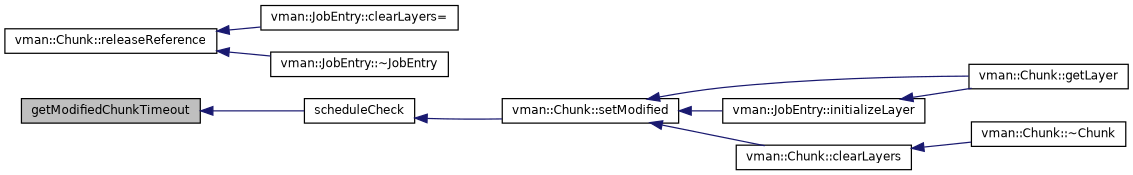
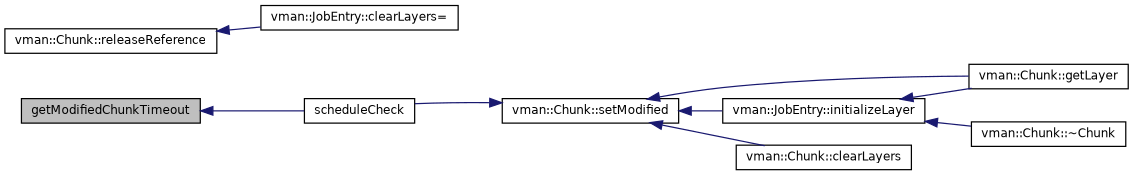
(360, 64) -> none
(465, 119) -> (452, 103)
(948, 145) -> (954, 124)
